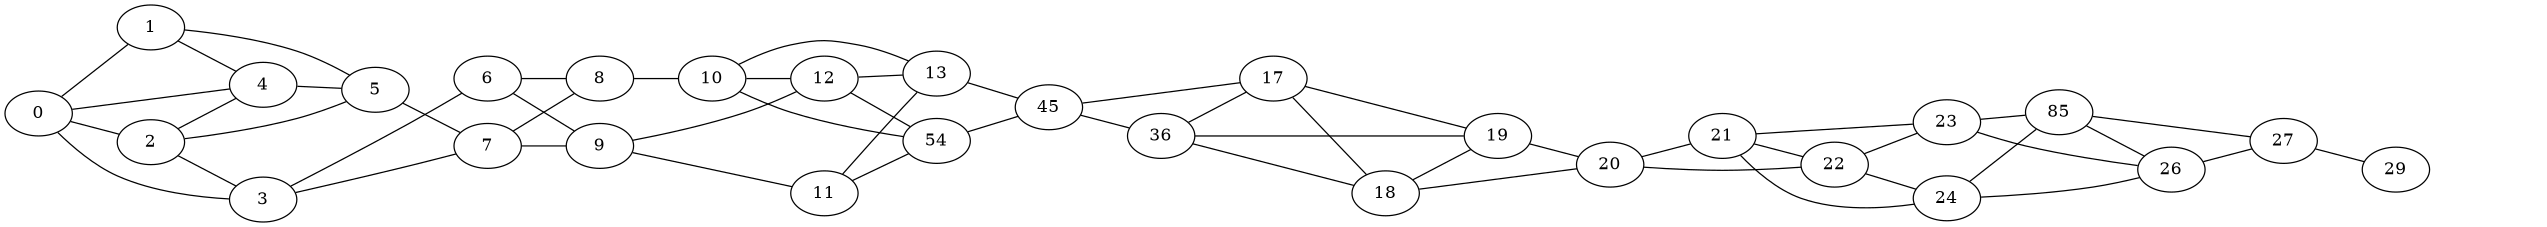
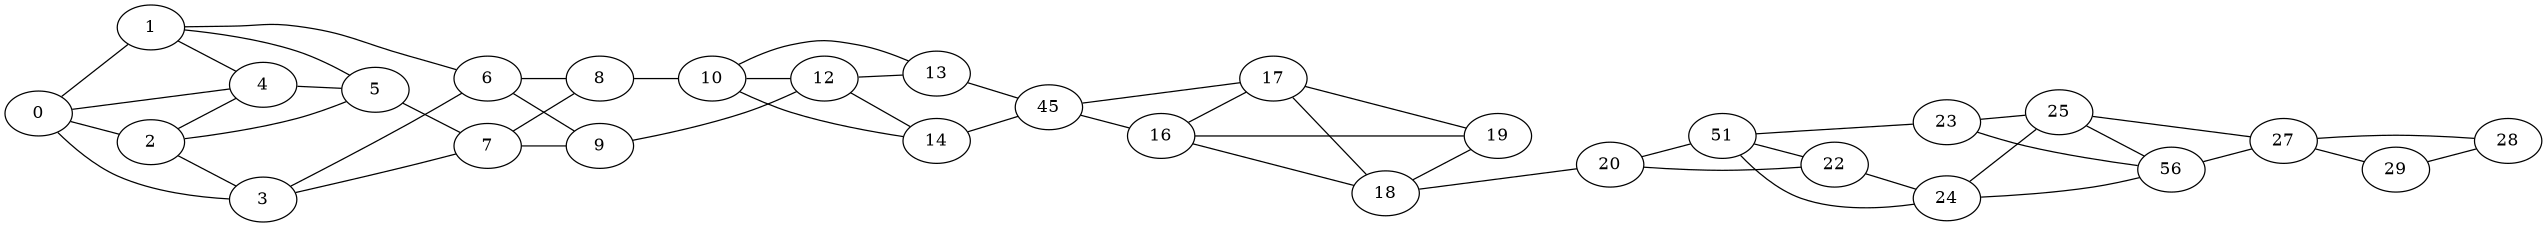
none -> (323, 31)
(2059, 112) -> (2059, 112)
(1161, 136) -> (1161, 136)
(1722, 136) -> (1722, 136)
(937, 141) -> (937, 141)
none -> (2508, 141)
(1891, 143) -> none
(1554, 150) -> none
(2171, 170) -> (2171, 170)
(824, 193) -> none
